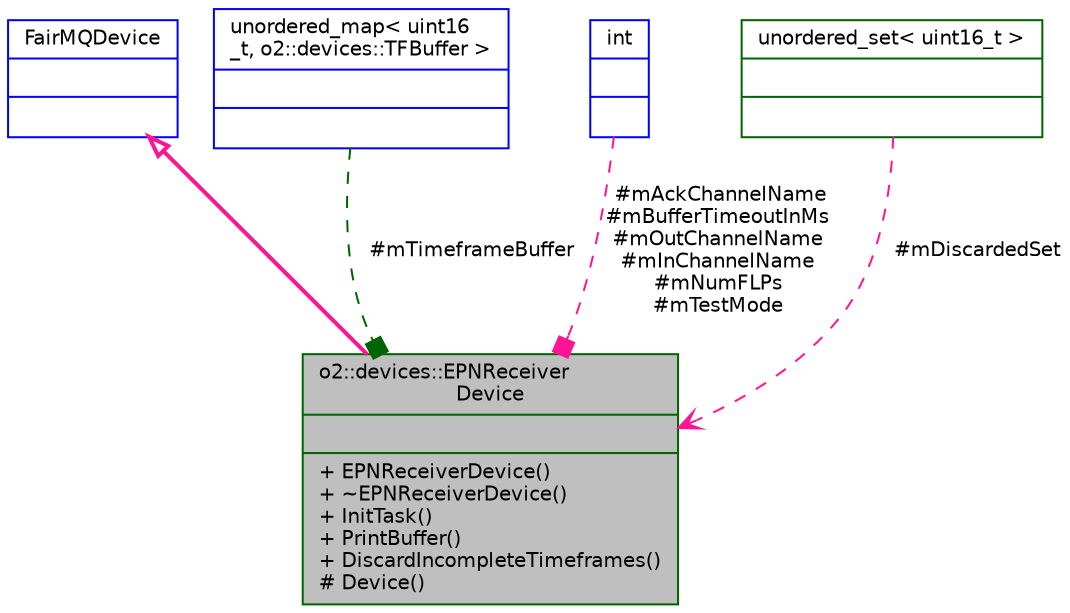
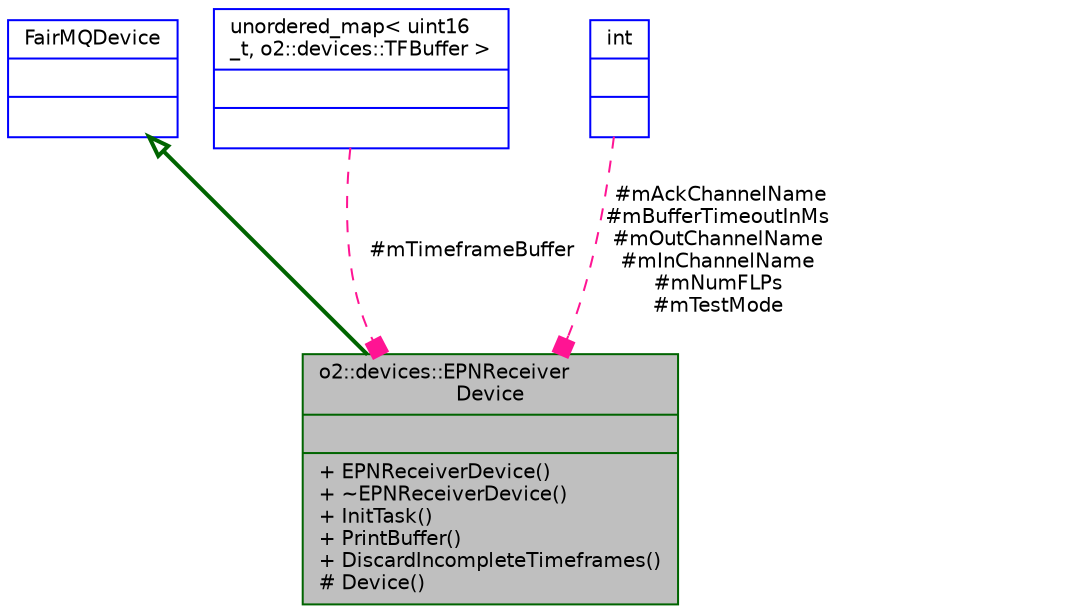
(892, 79) -> none
(349, 244) -> (349, 244)
(265, 253) -> (265, 253)
